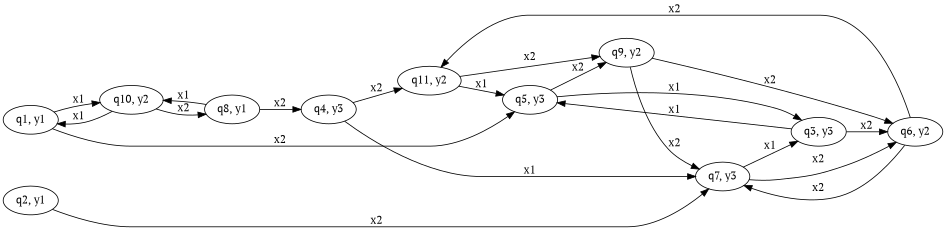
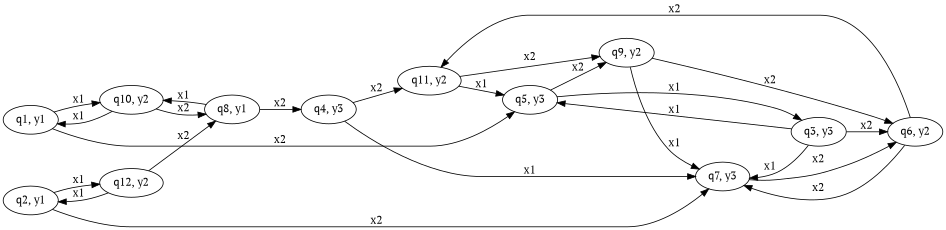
(675, 143) -> (675, 143)
(767, 156) -> (786, 167)
none -> (131, 183)
